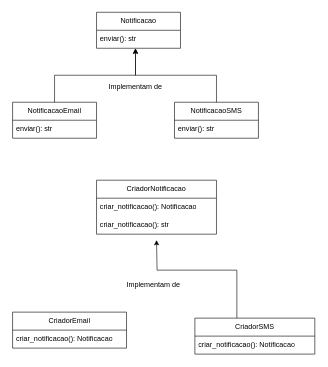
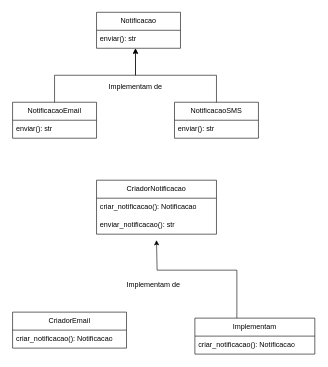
(144, 225) -> (146, 225)
(255, 327) -> (255, 327)
